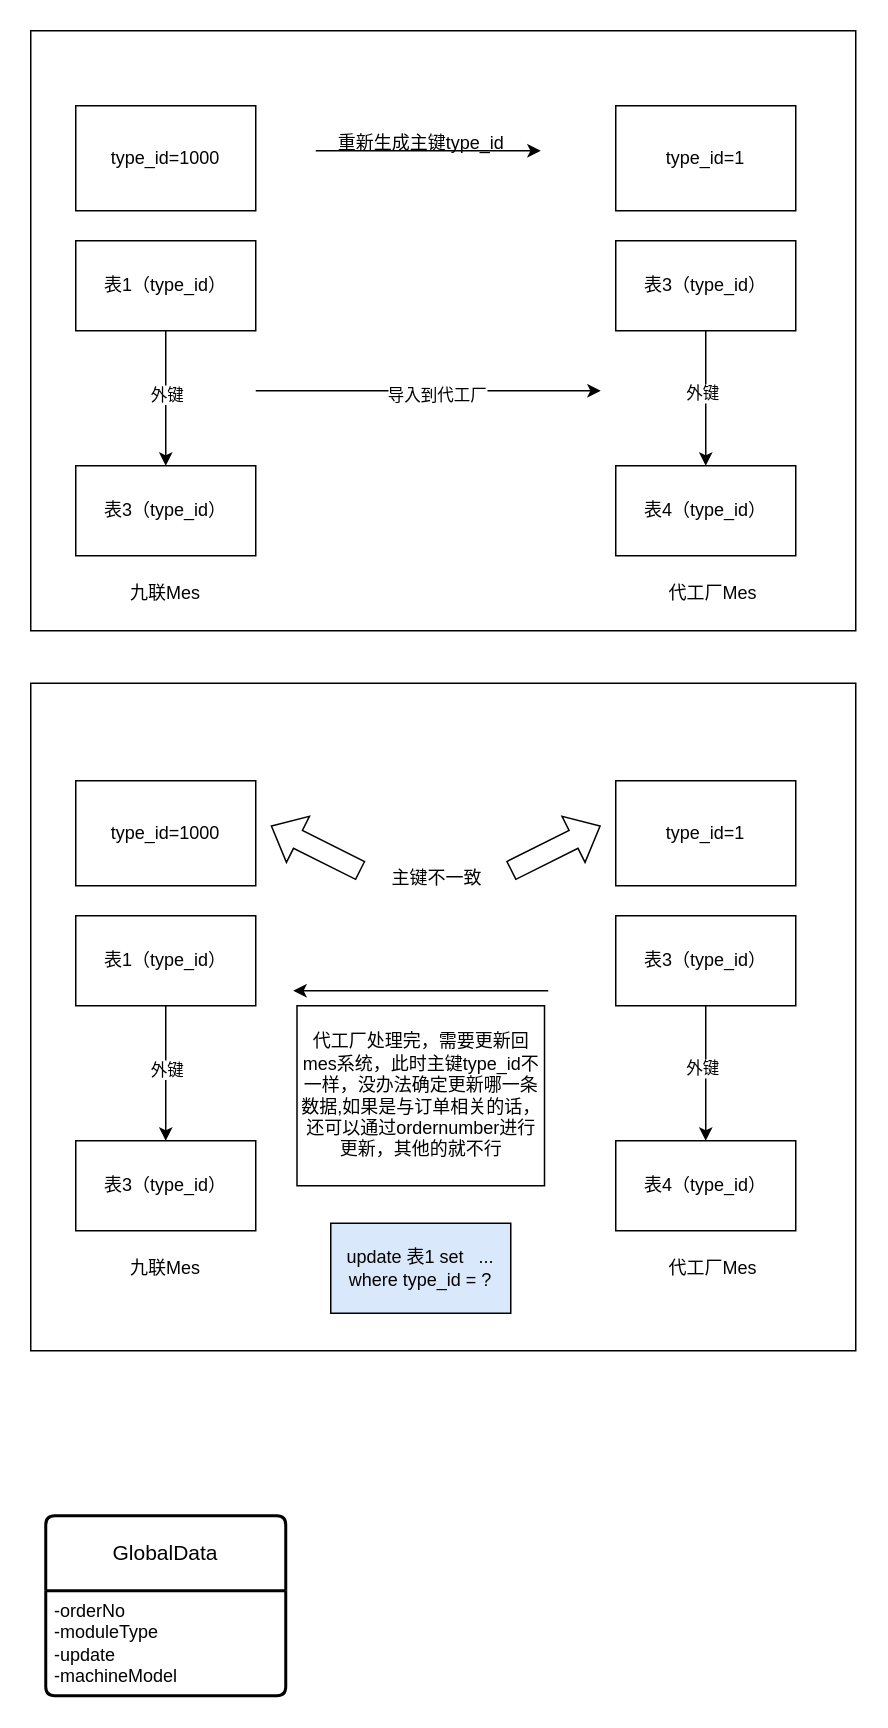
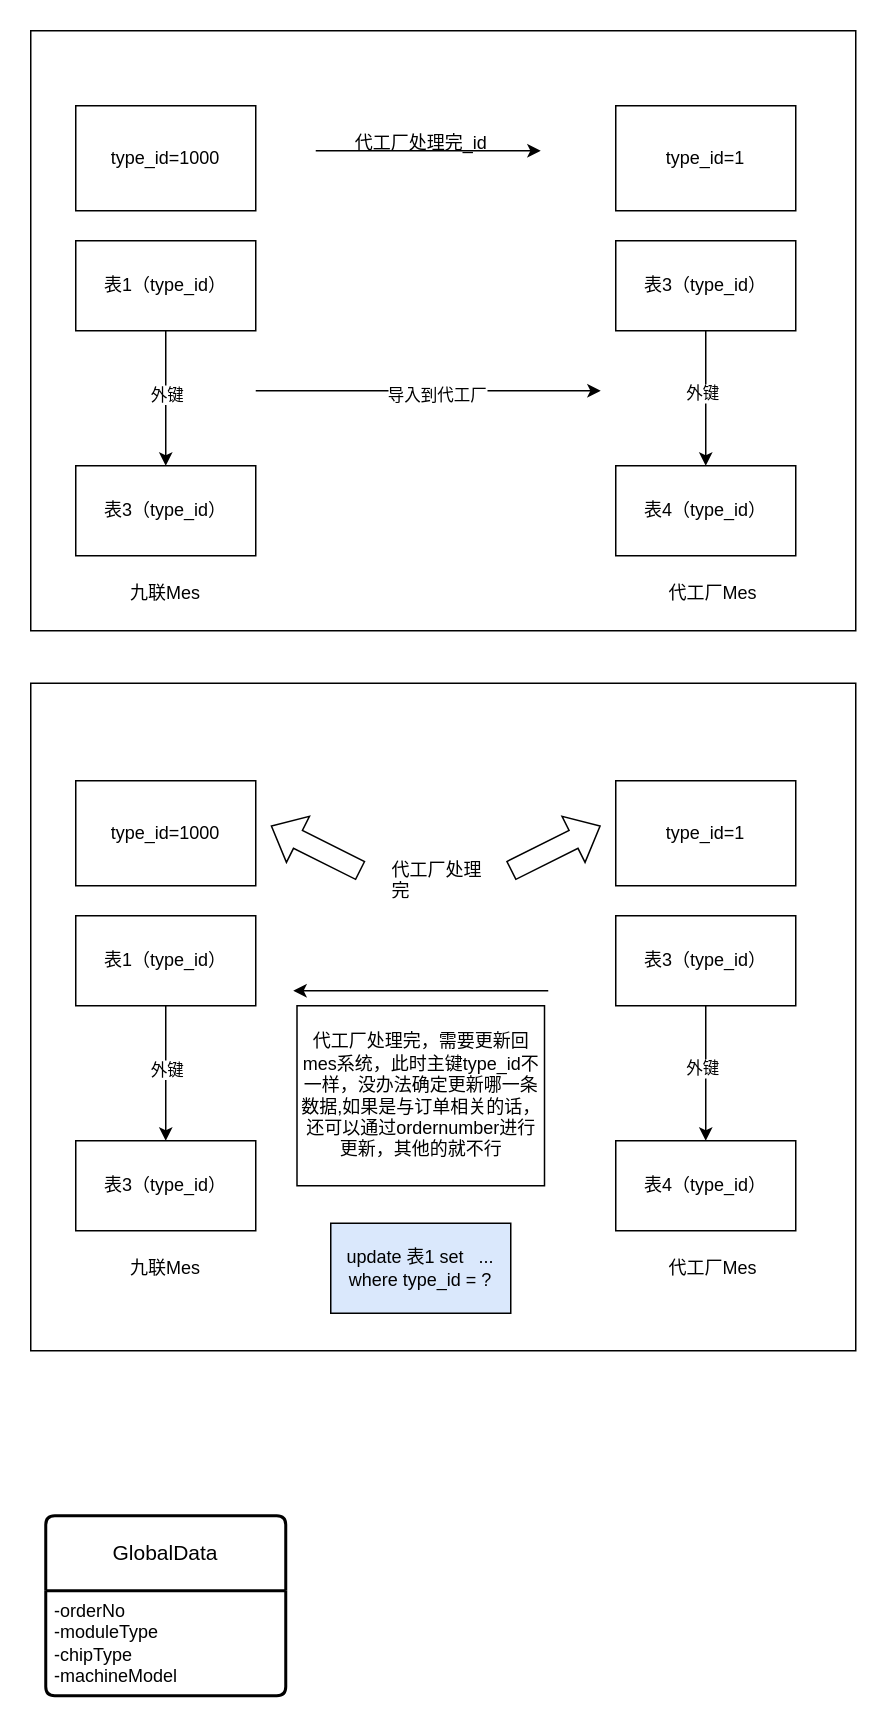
(422, 143) -> (422, 143)
(437, 878) -> (445, 878)
(116, 1644) -> (116, 1644)
